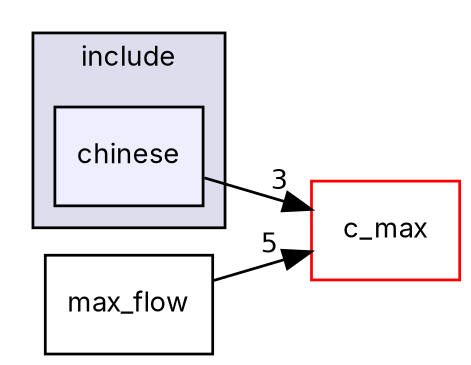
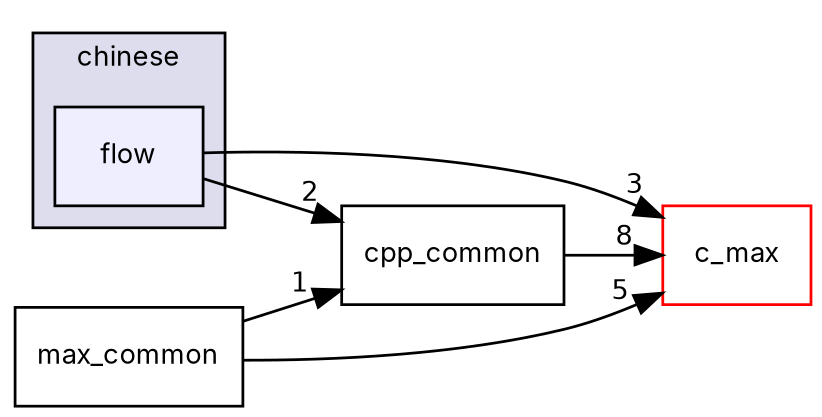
(129, 59) -> (129, 59)
(129, 156) -> (129, 156)
none -> (453, 255)
(129, 305) -> (129, 357)
